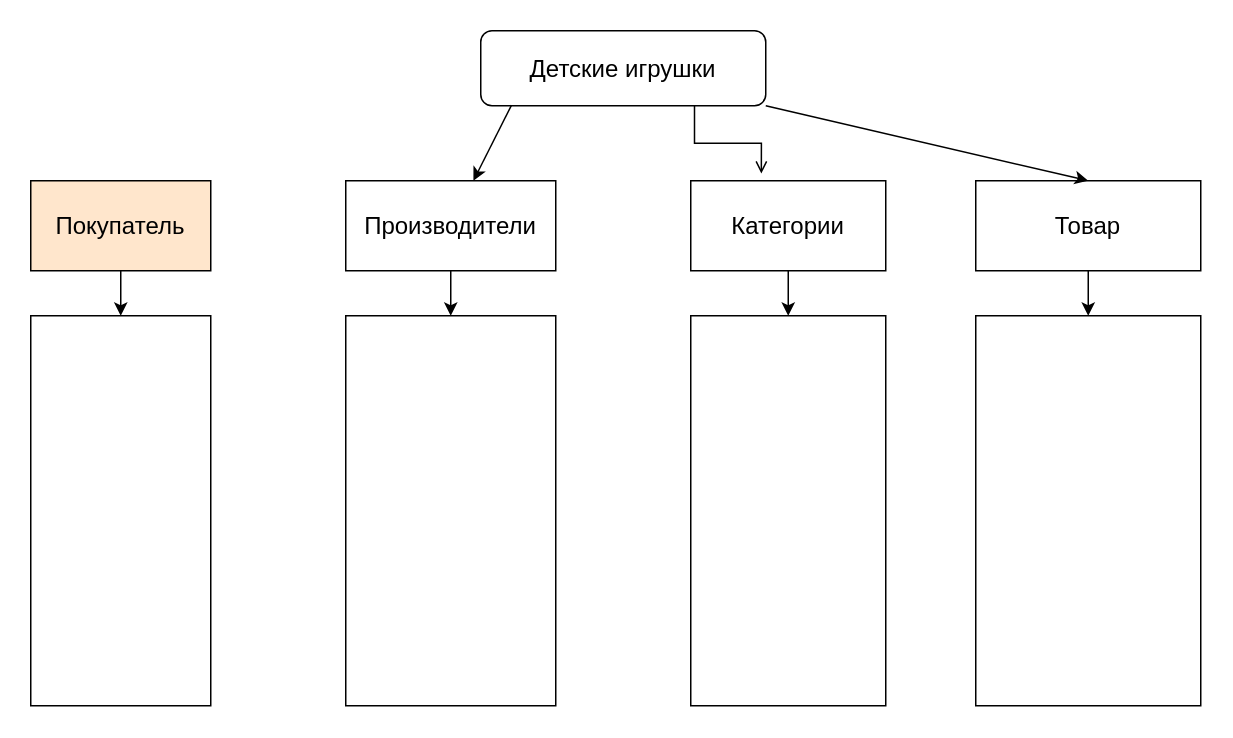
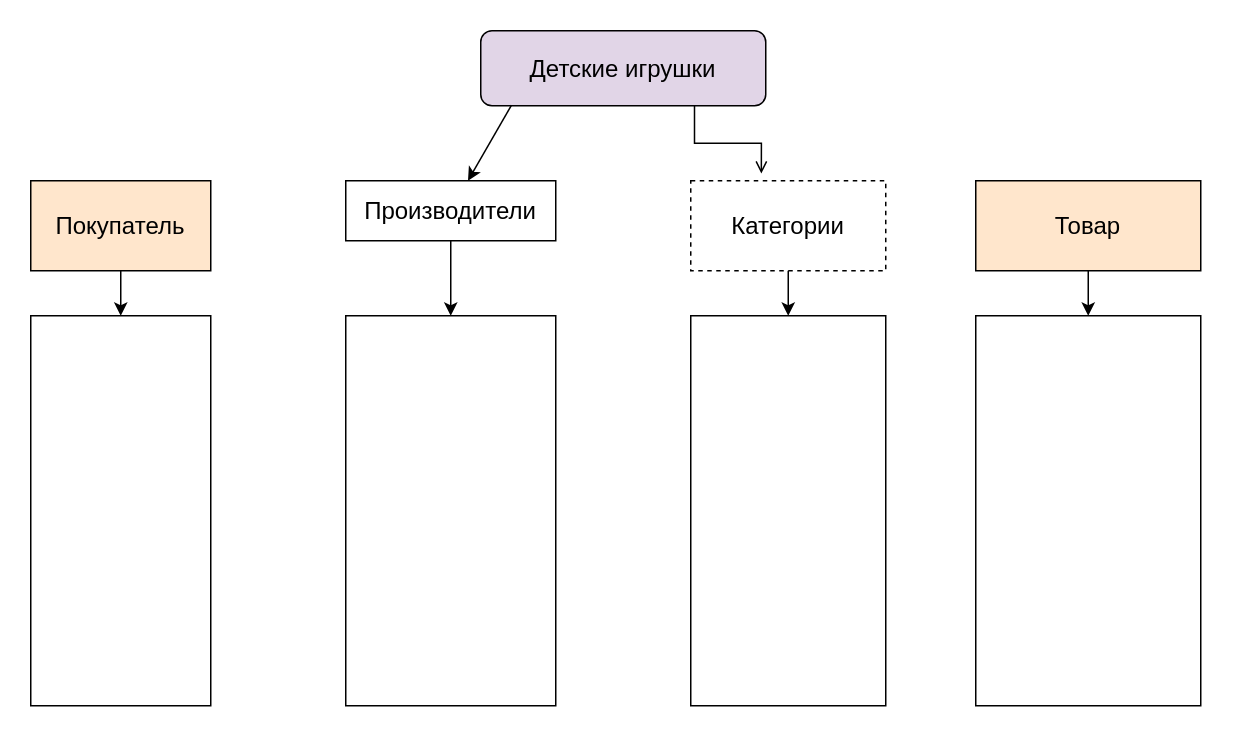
(623, 68) -> (623, 68)
(922, 142) -> none
(451, 226) -> (451, 211)
(788, 226) -> (788, 226)
(1088, 226) -> (1088, 226)
